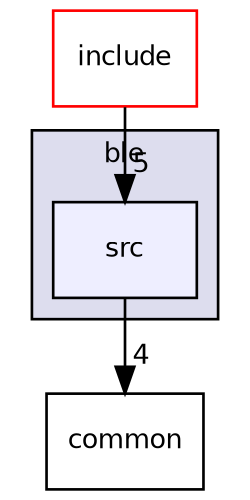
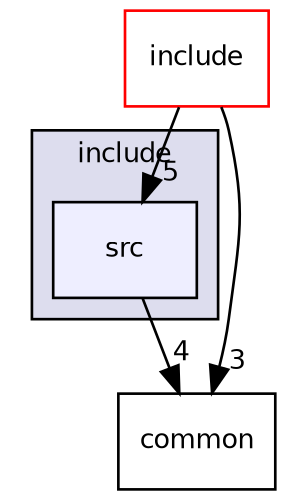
(125, 156) -> (125, 156)
none -> (239, 236)
